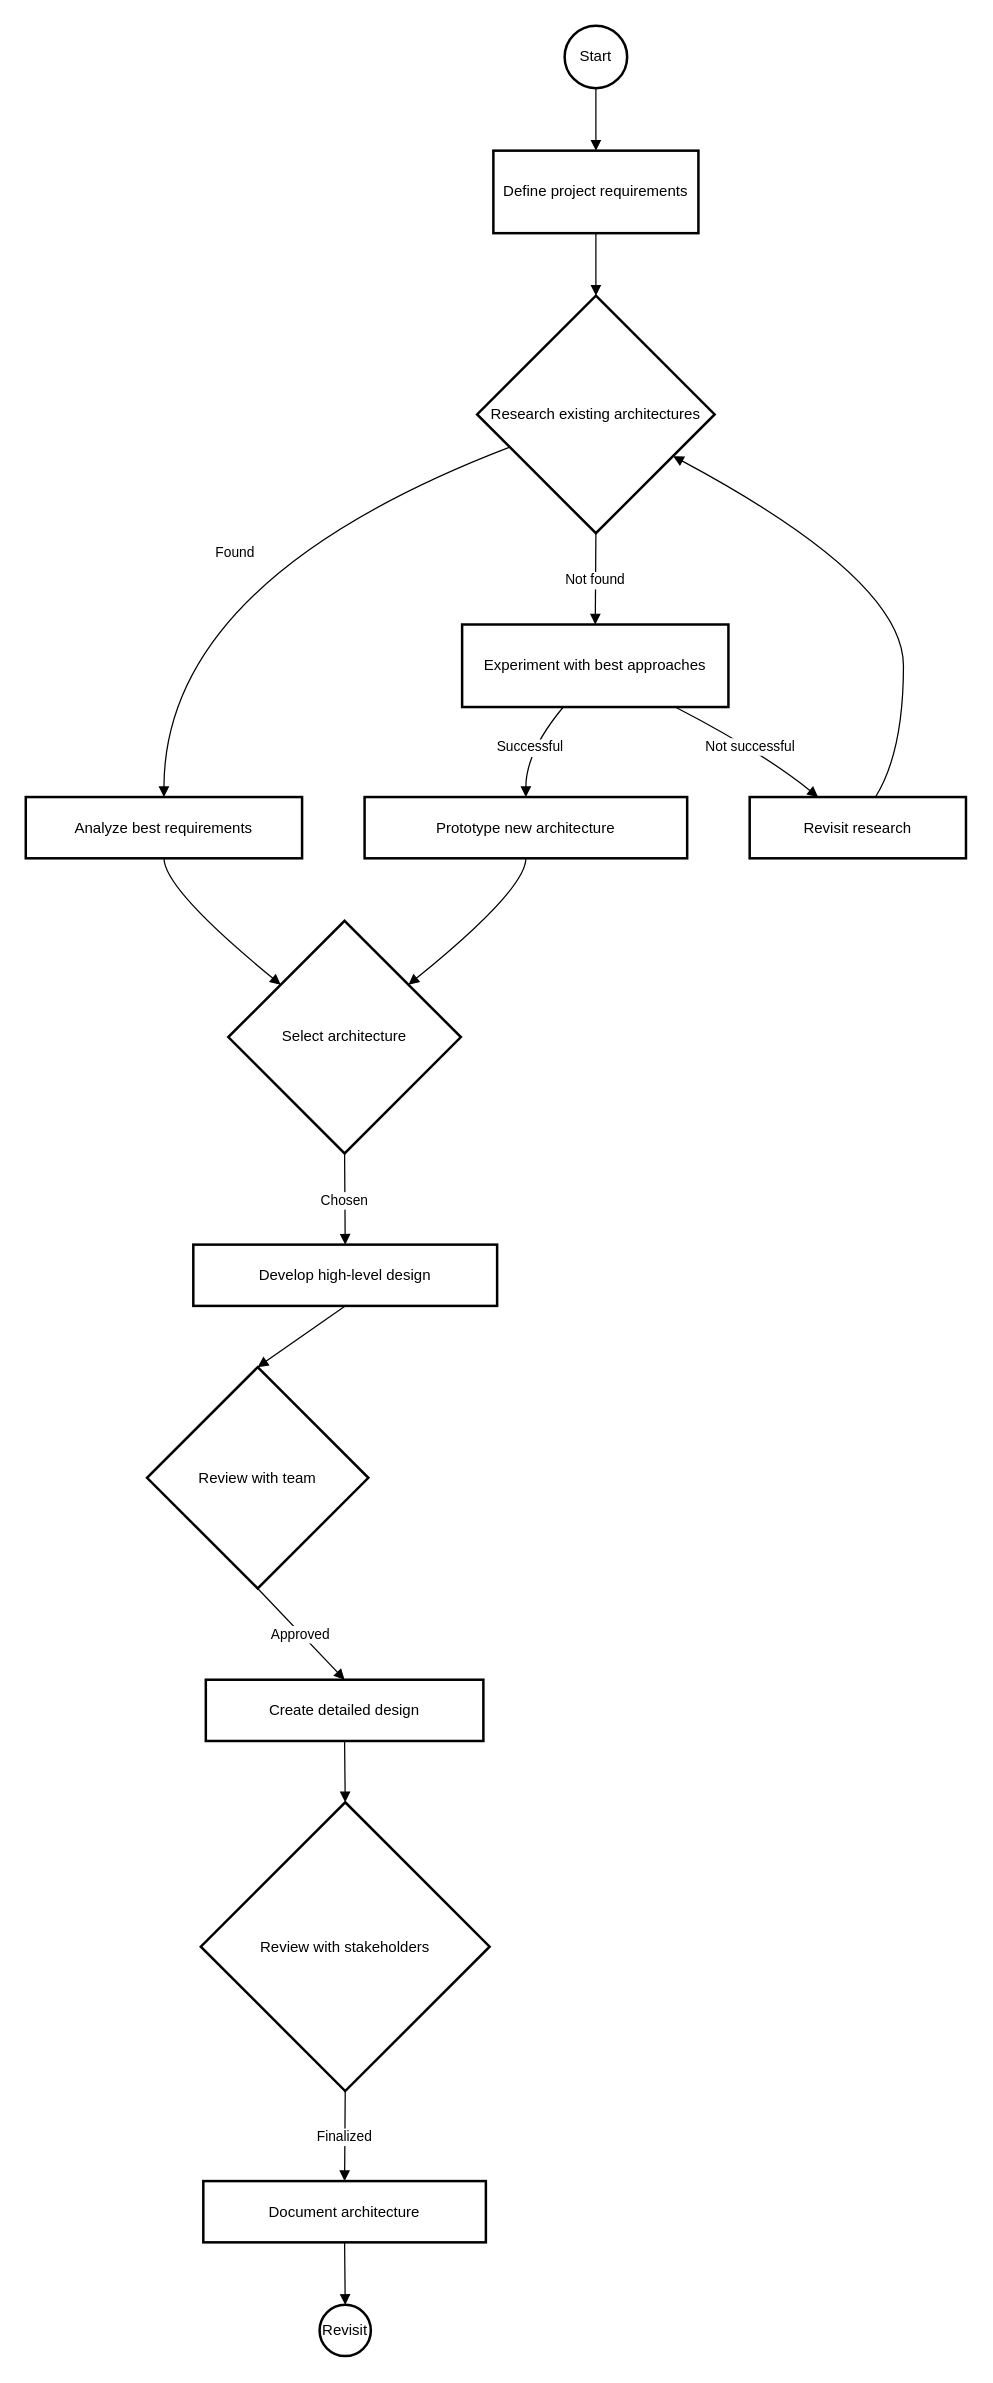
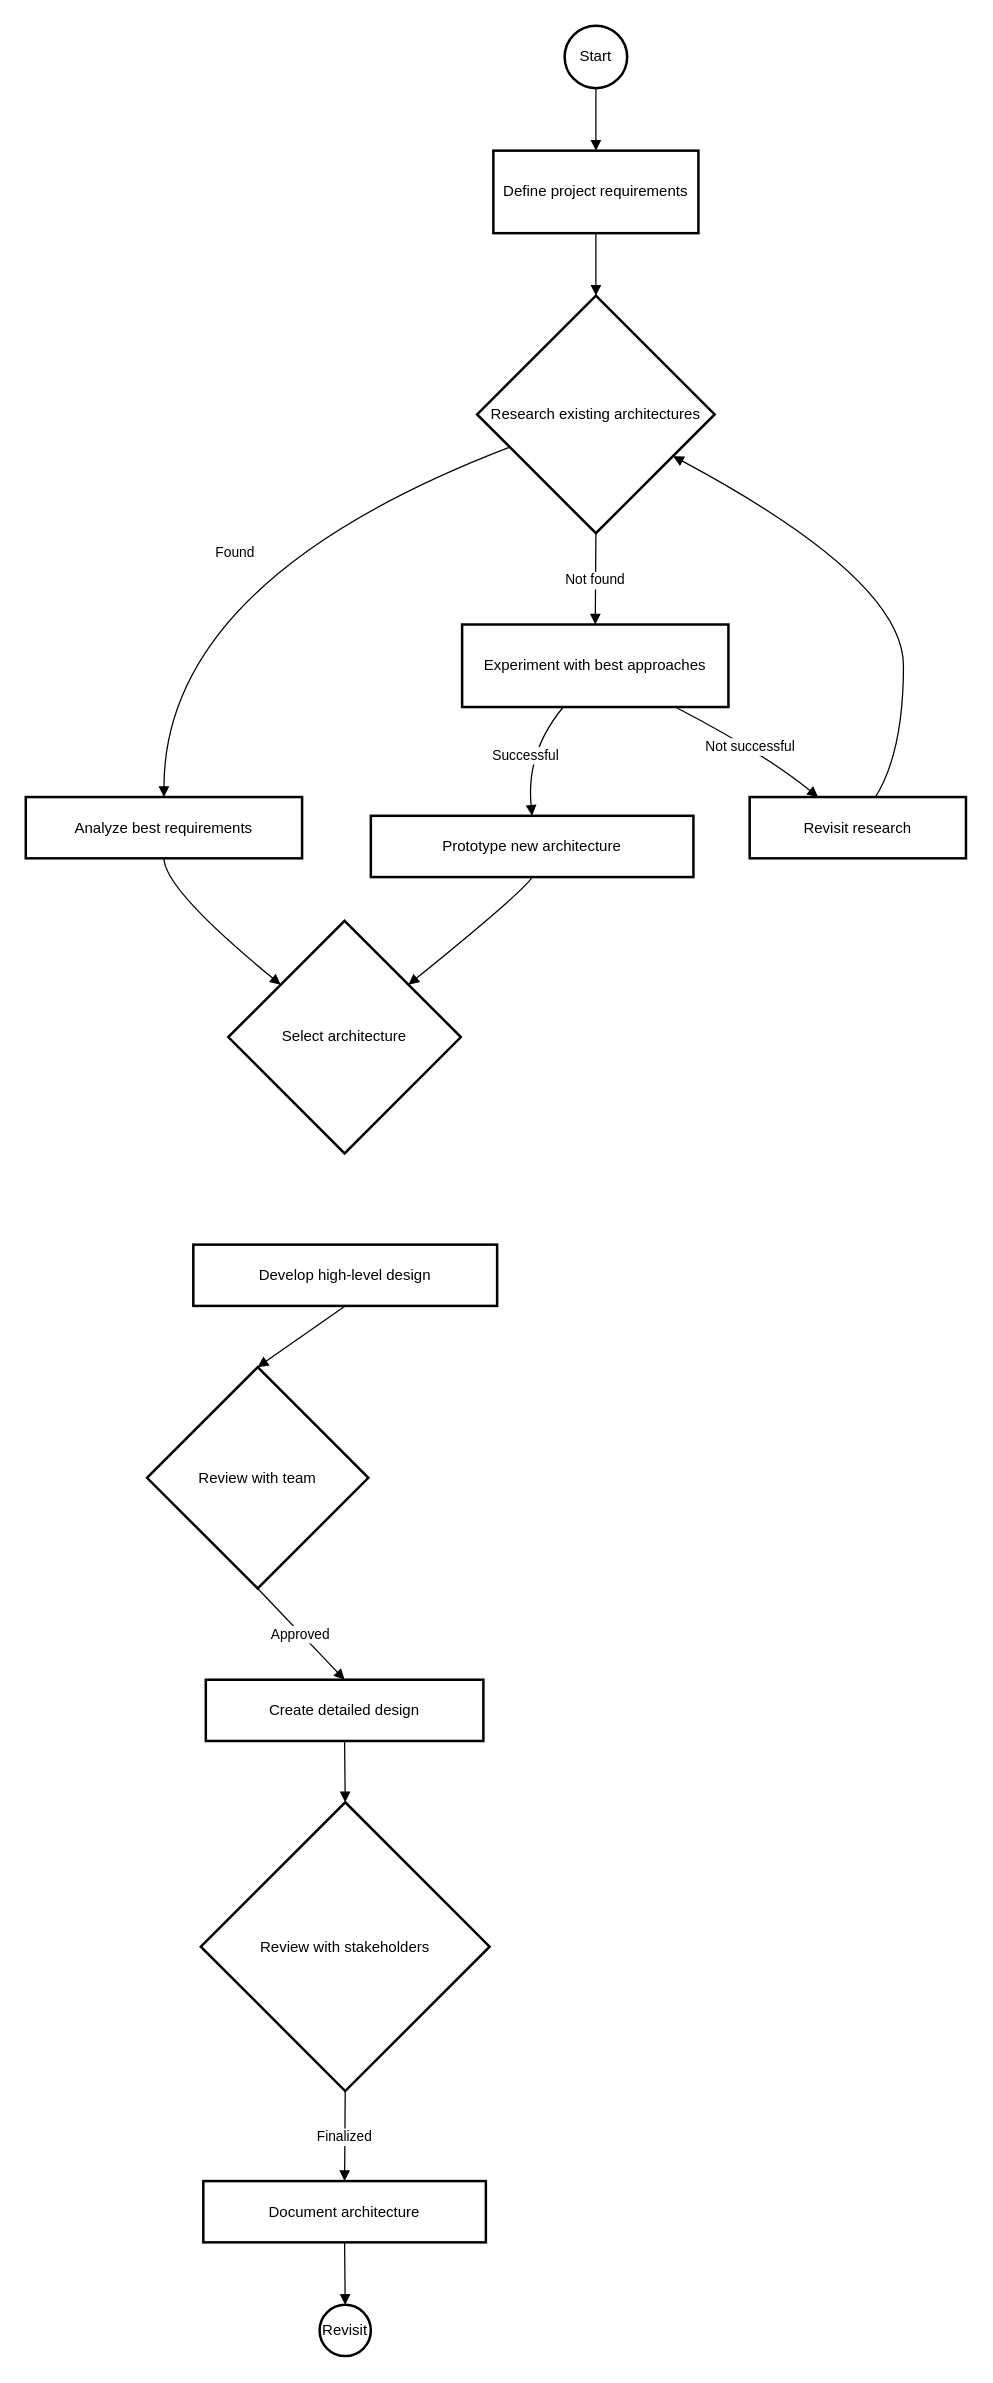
(526, 828) -> (532, 846)
(345, 1193) -> none
